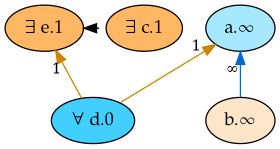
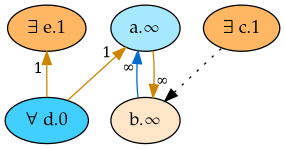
(101, 28) -> (198, 70)
none -> (154, 68)
